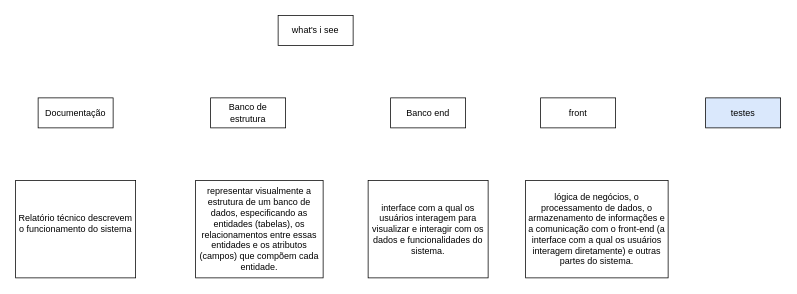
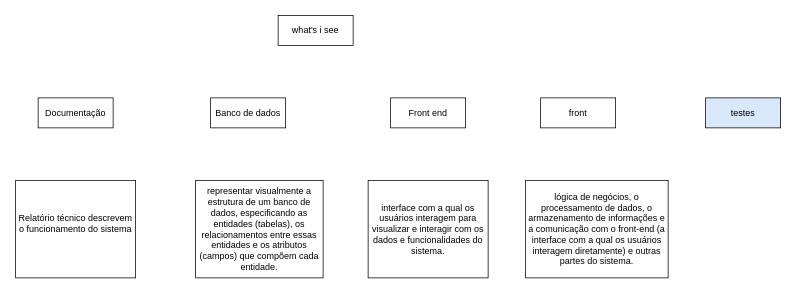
(248, 113) -> (248, 113)
(428, 113) -> (428, 113)
